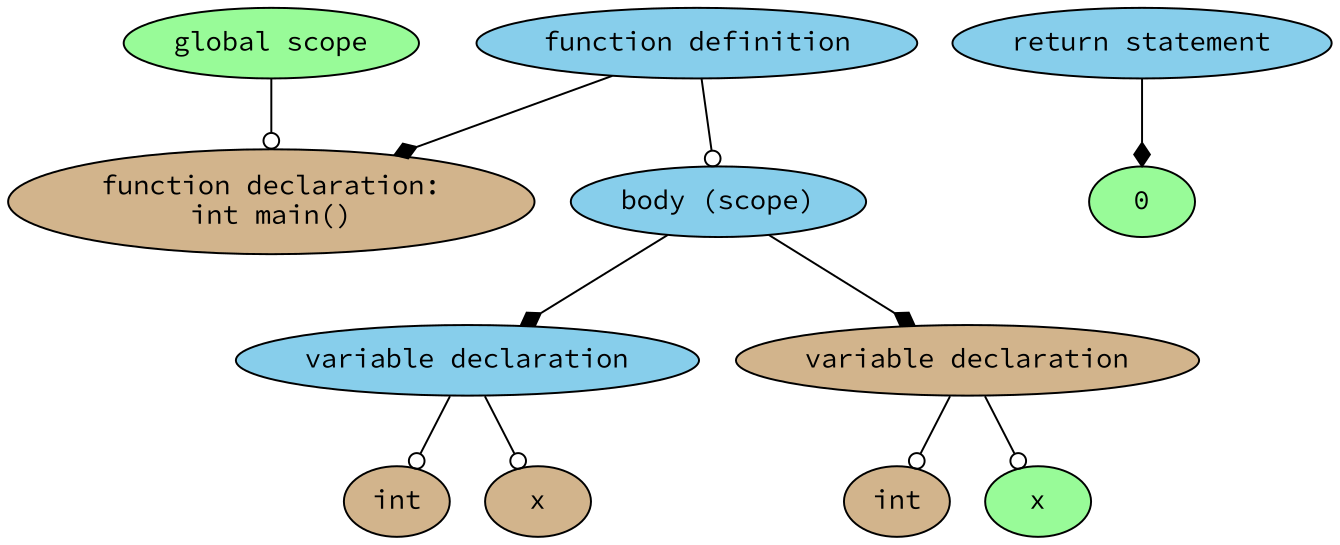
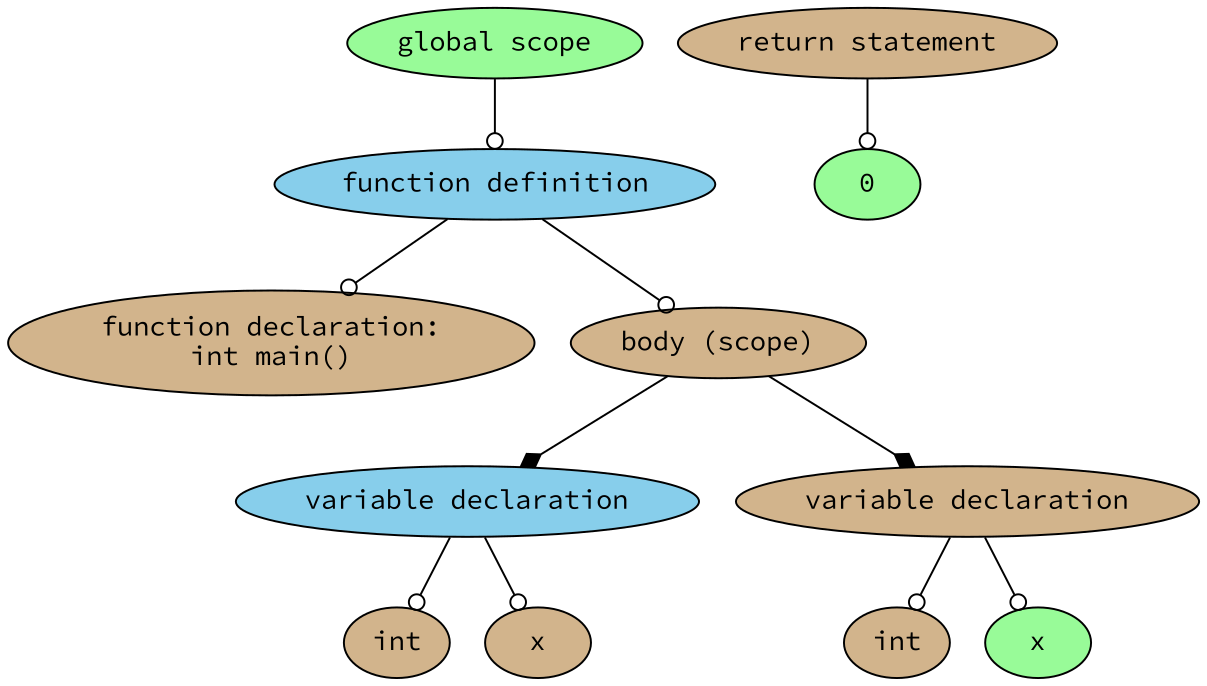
(1142, 43) -> (867, 43)
(271, 106) -> (495, 106)
(515, 111) -> (402, 251)
(1142, 111) -> (867, 106)
(718, 202) -> (718, 343)
